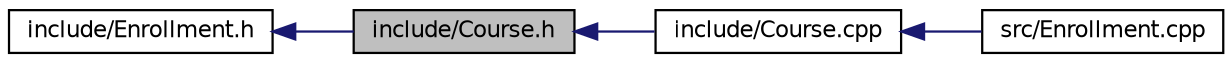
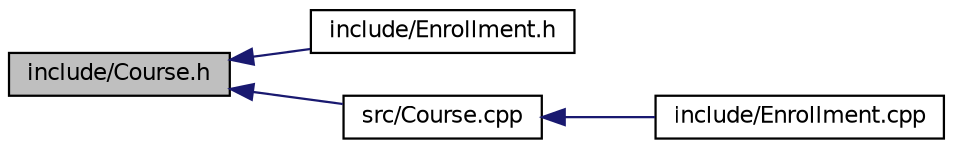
(325, 32) -> (282, 53)
(778, 32) -> (443, 117)
(1103, 32) -> (800, 117)
